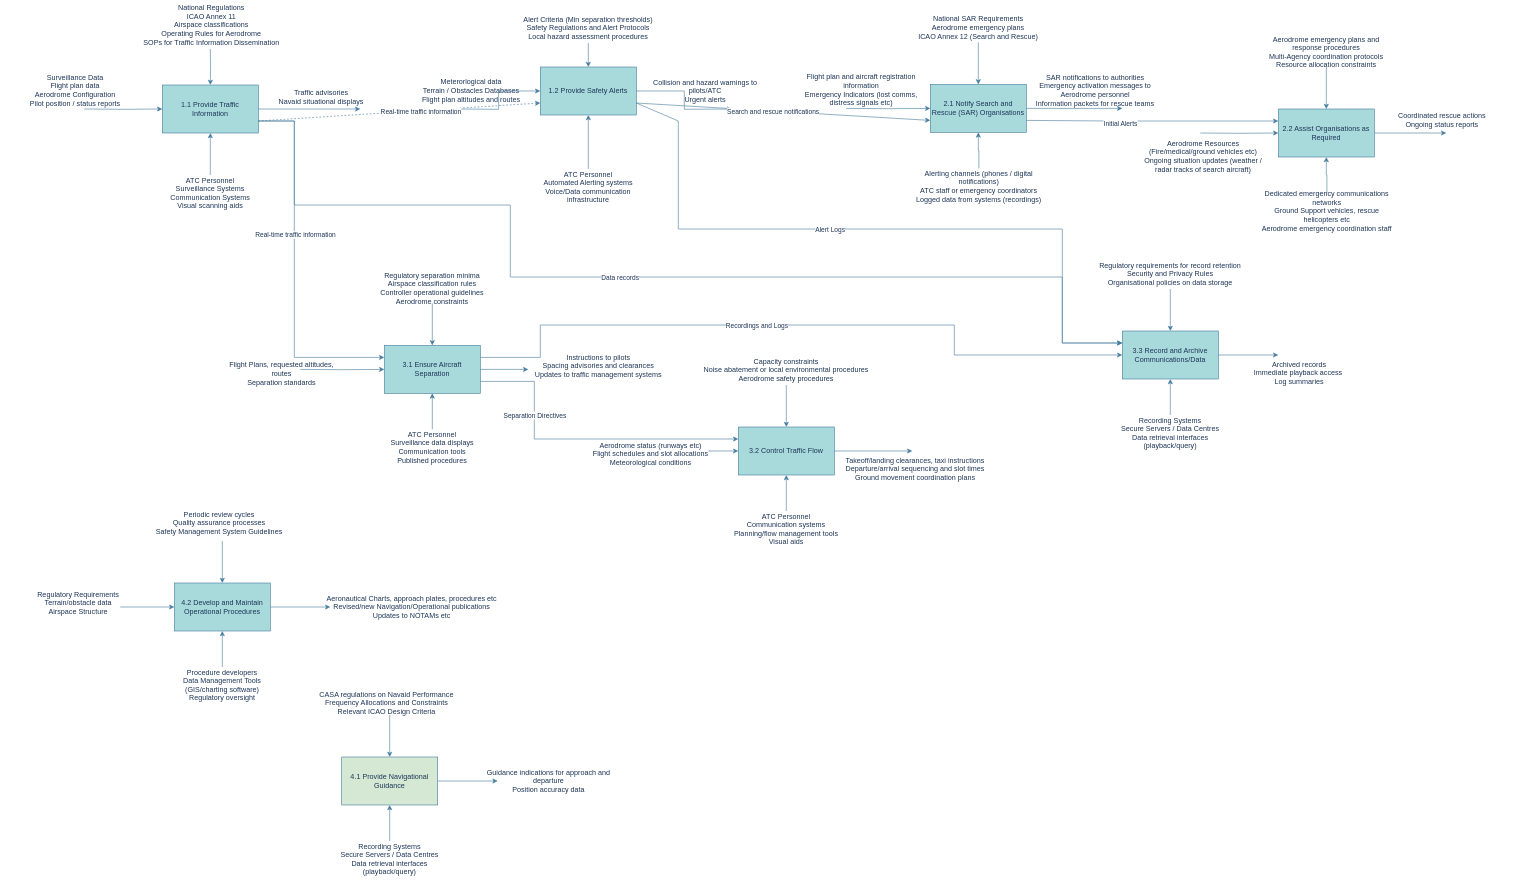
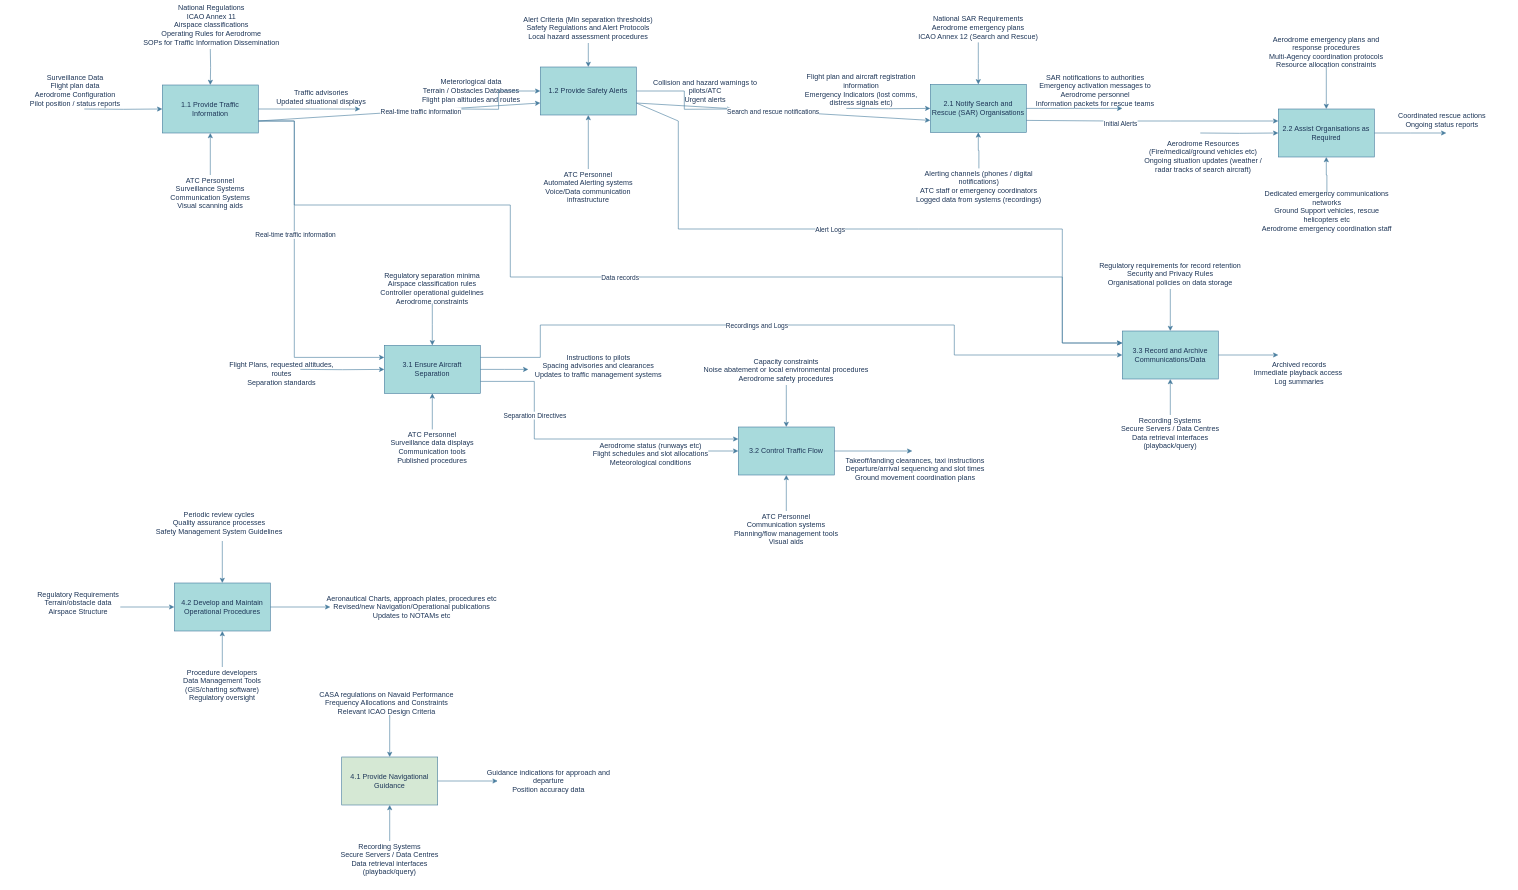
(321, 97) -> (321, 97)
(338, 116) -> (338, 116)
